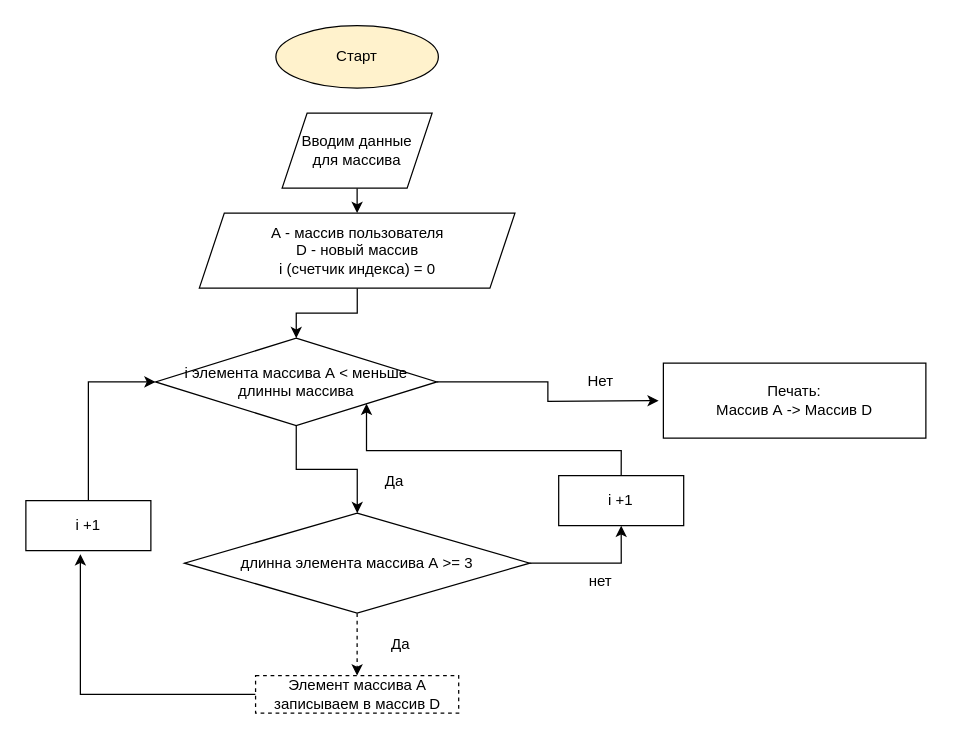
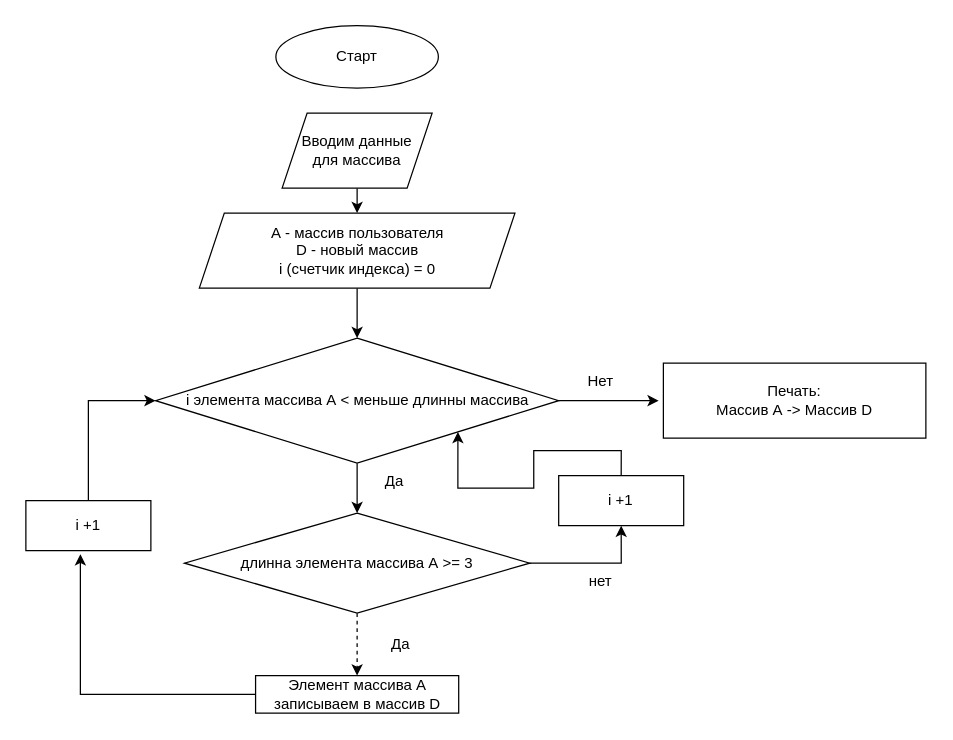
(357, 57) -> (357, 57)
(296, 382) -> (357, 401)
(357, 694) -> (357, 694)
